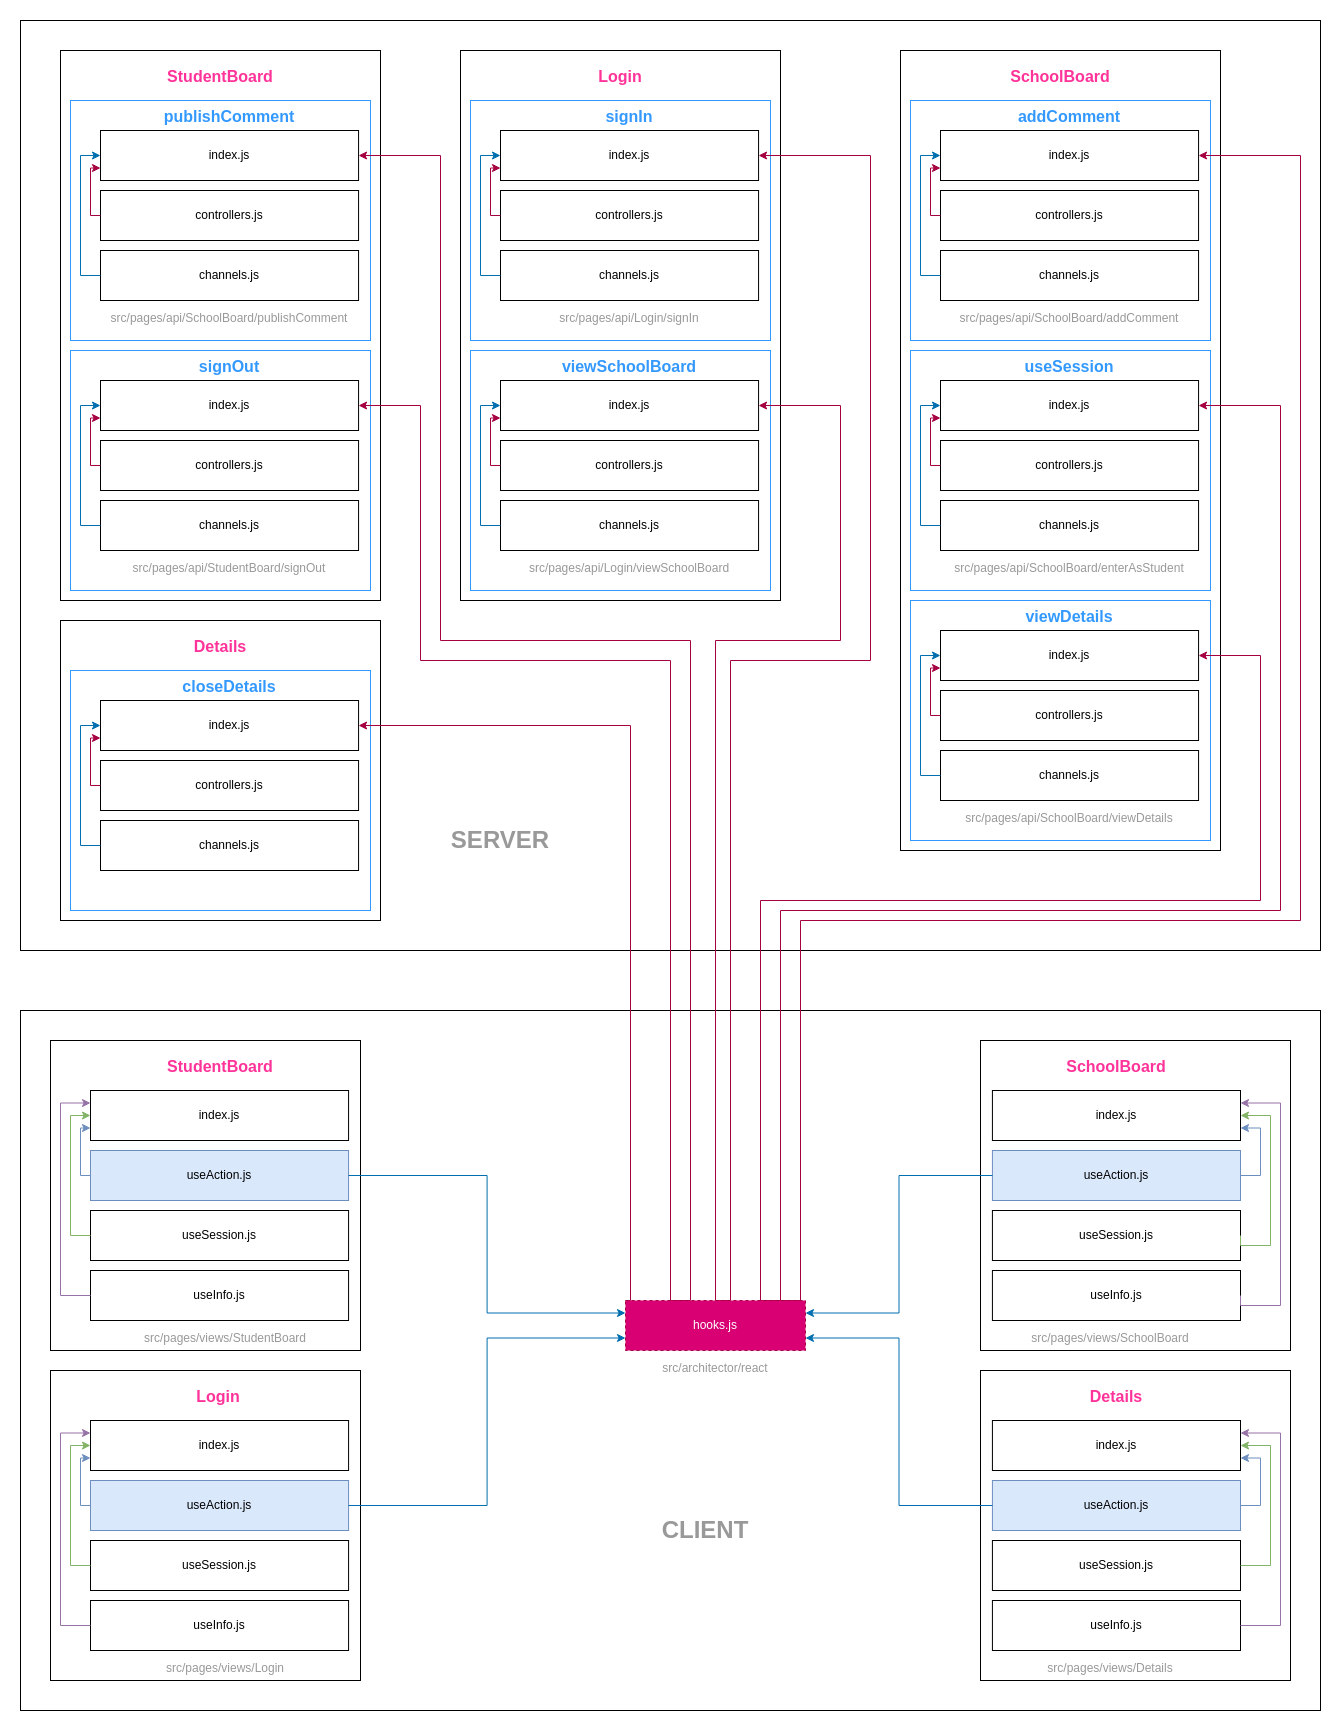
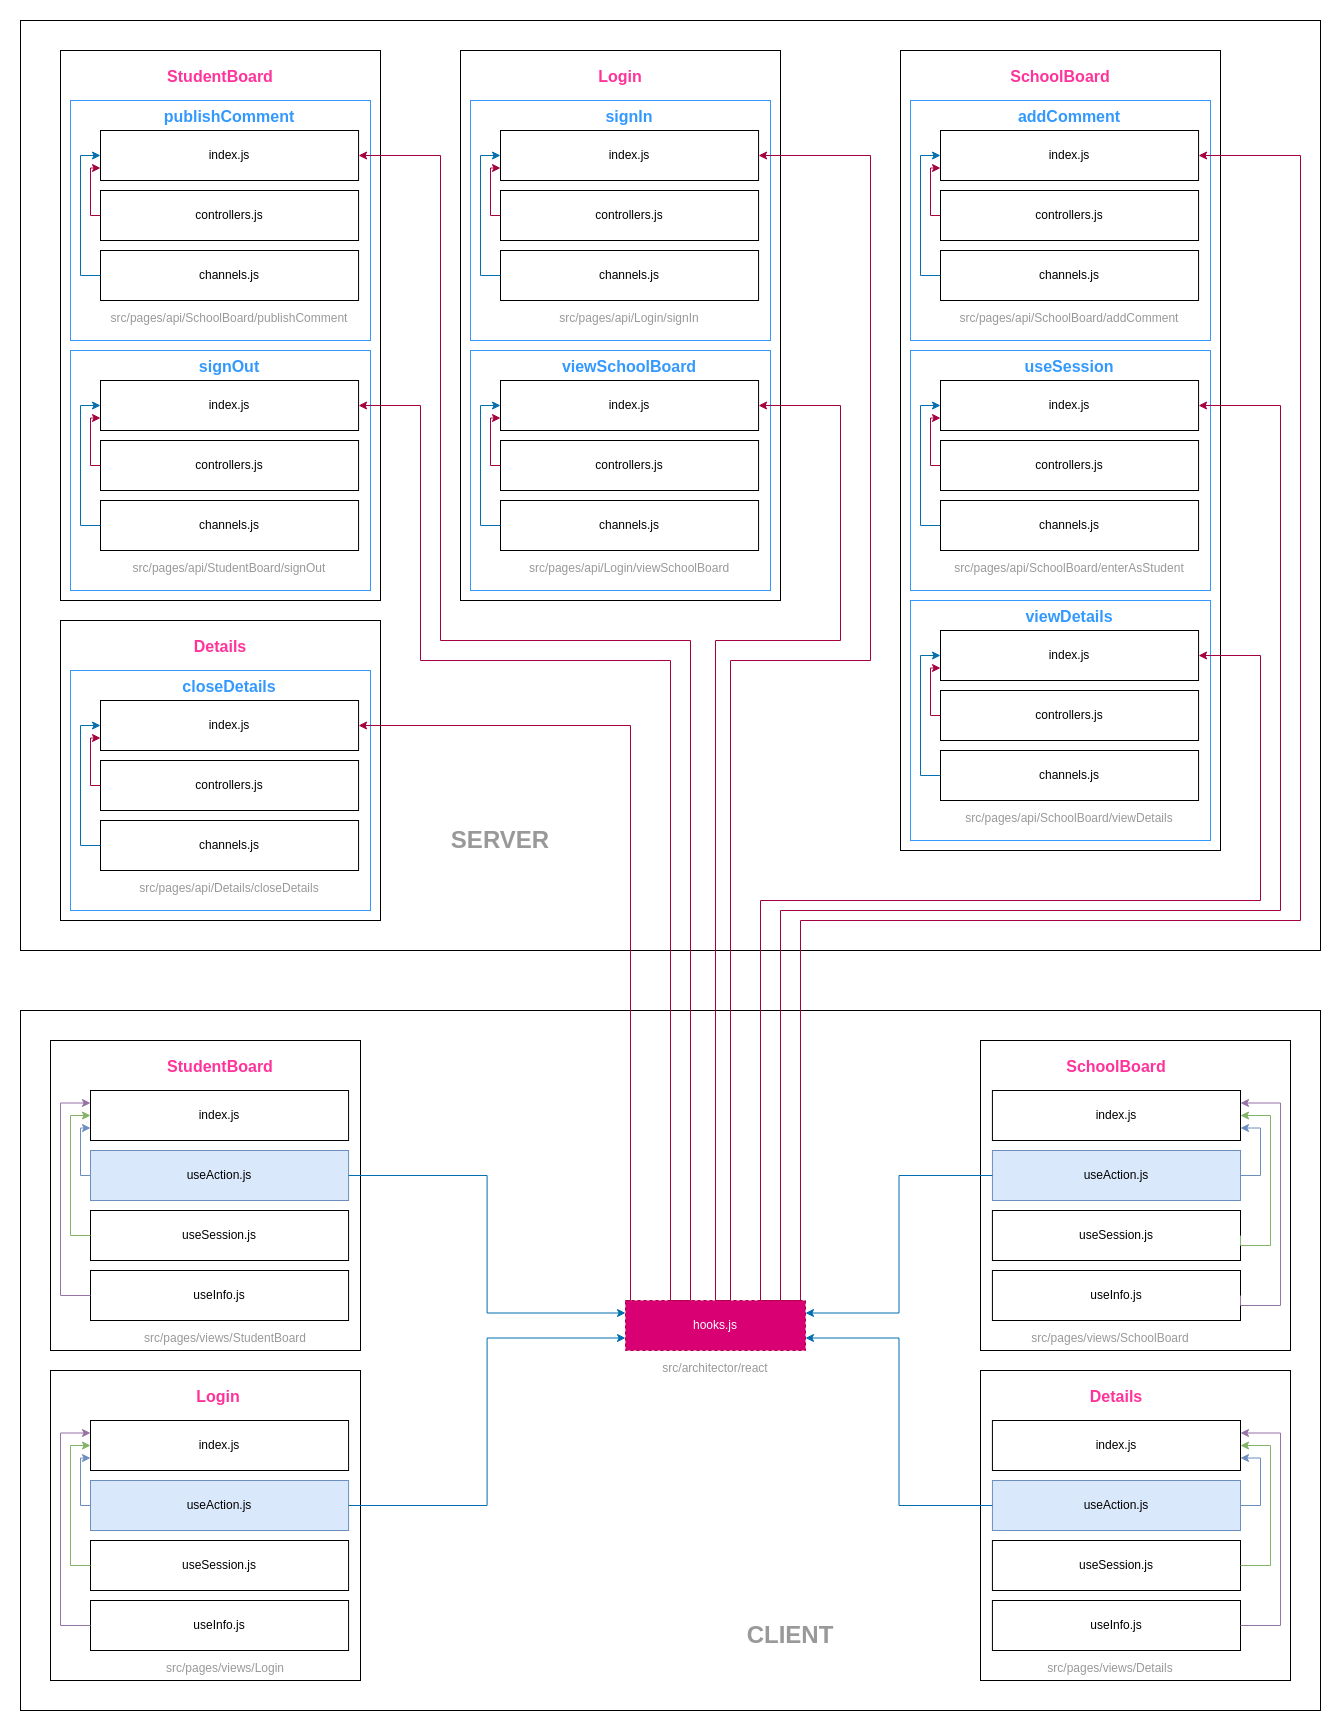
none -> (230, 886)
(706, 1531) -> (791, 1636)
